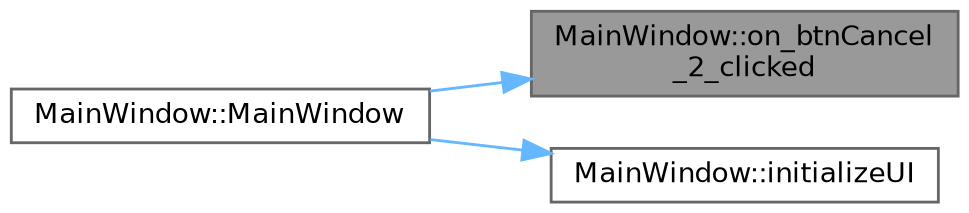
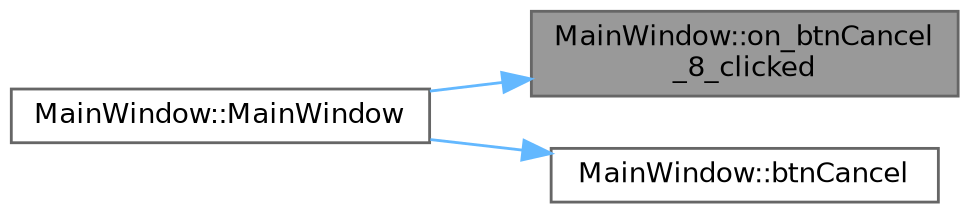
(745, 54) -> (745, 54)
(745, 175) -> (745, 175)
